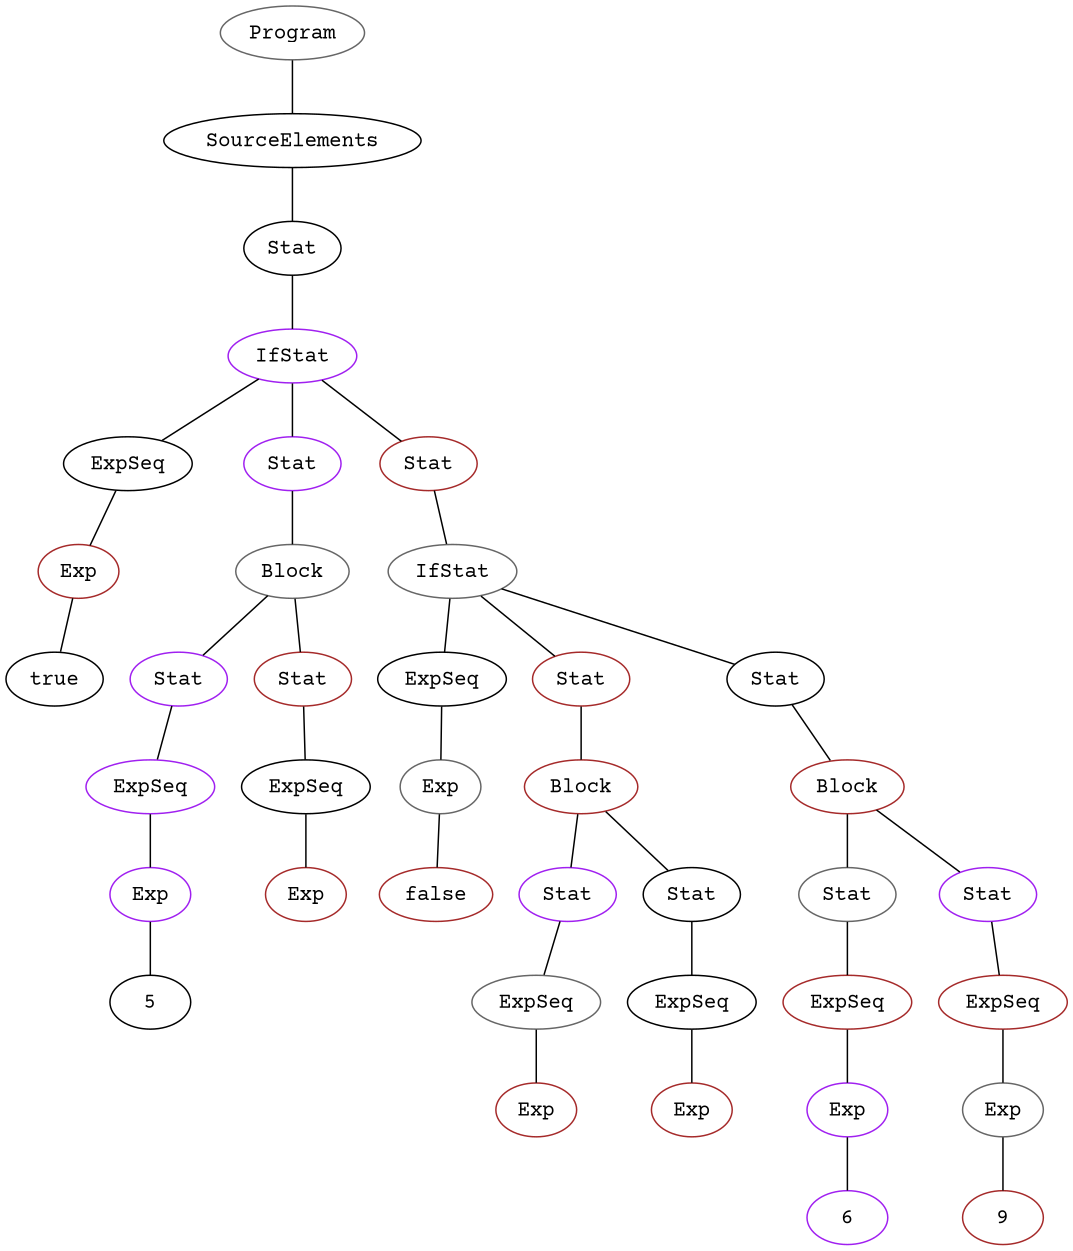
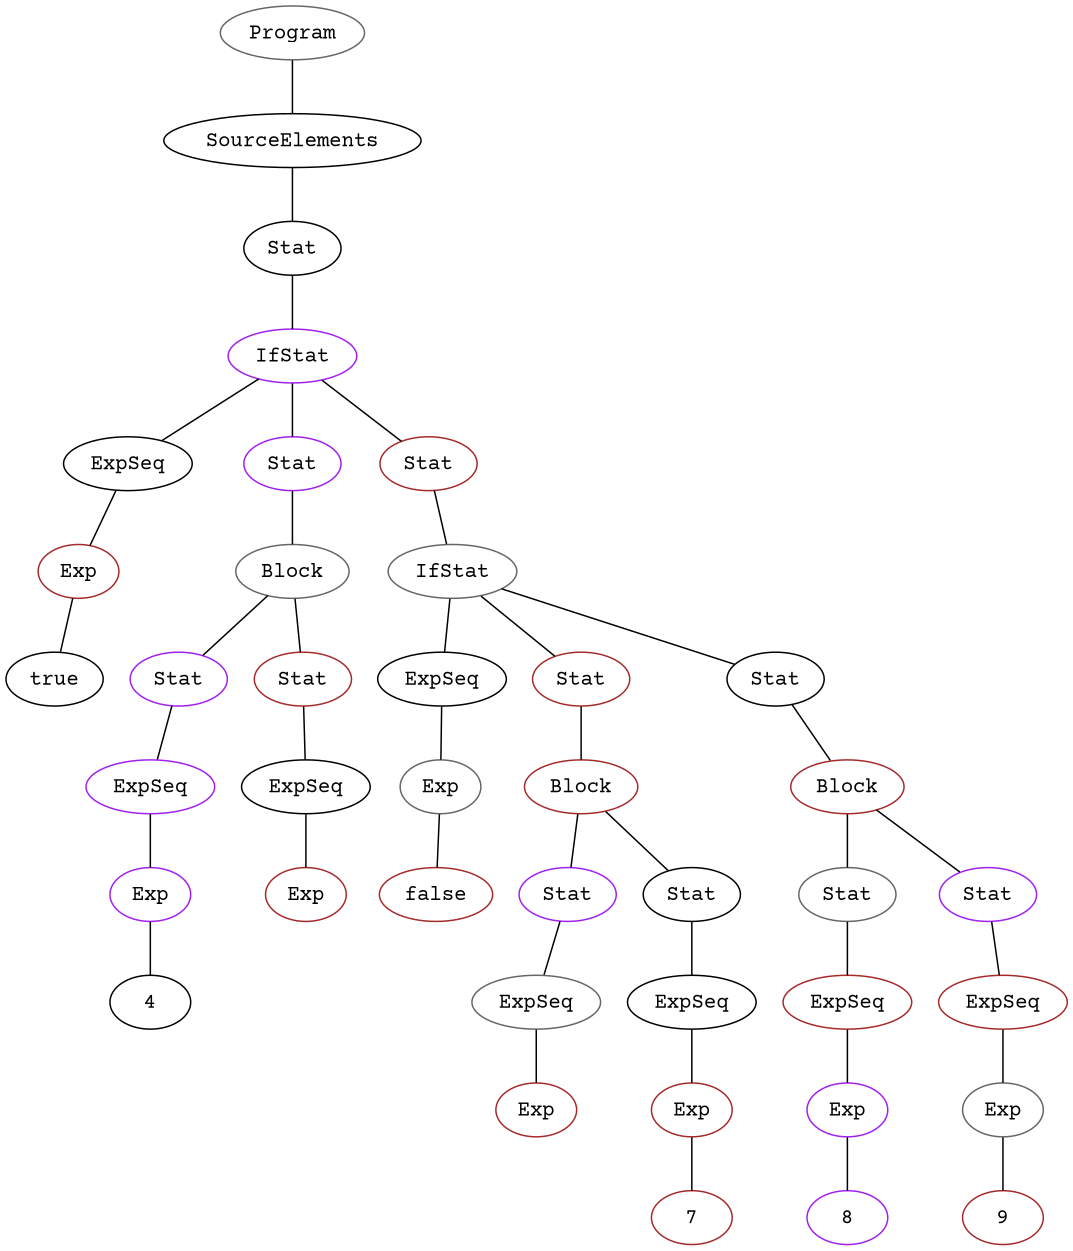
(150, 1002) -> (150, 1002)
none -> (692, 1218)
(847, 1218) -> (847, 1218)
